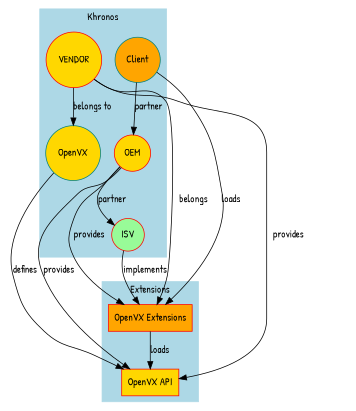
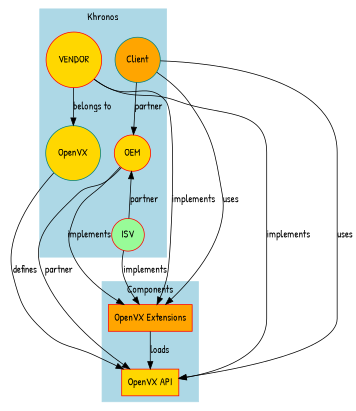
(98, 195) -> (130, 199)
(194, 199) -> (194, 199)
(231, 199) -> (231, 199)
none -> (337, 211)
(89, 235) -> (89, 235)
(289, 235) -> (289, 235)
(59, 270) -> (59, 270)
(150, 290) -> (150, 290)
